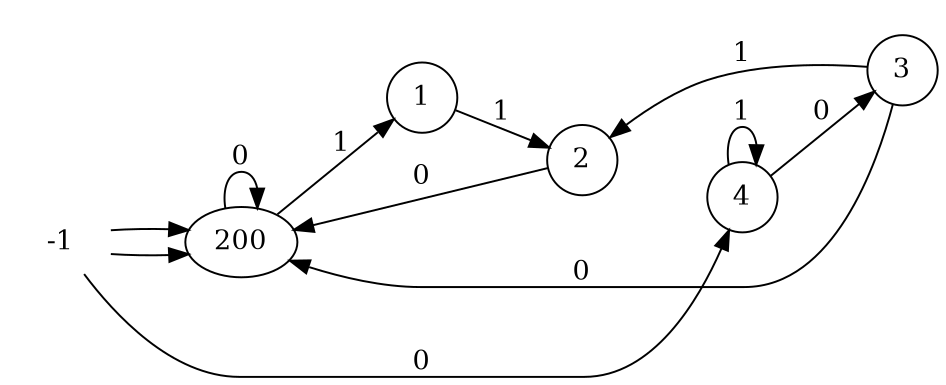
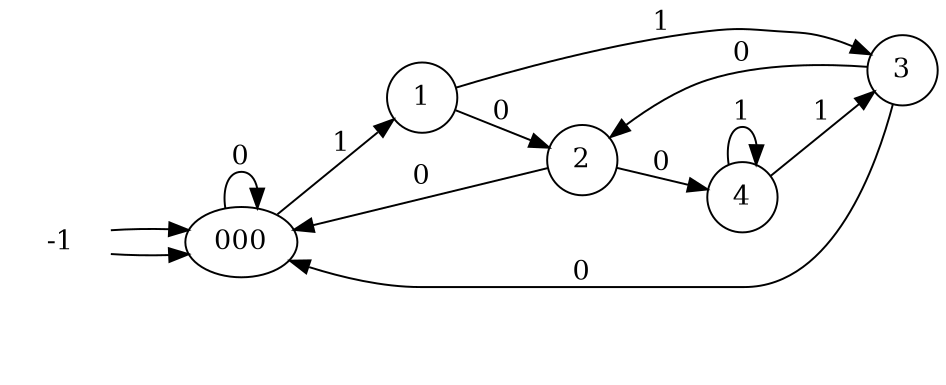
none -> (653, 39)
(742, 54) -> (742, 54)
(502, 112) -> (502, 112)
(822, 112) -> (822, 112)
(241, 242) -> (241, 242)
(415, 377) -> (652, 176)
